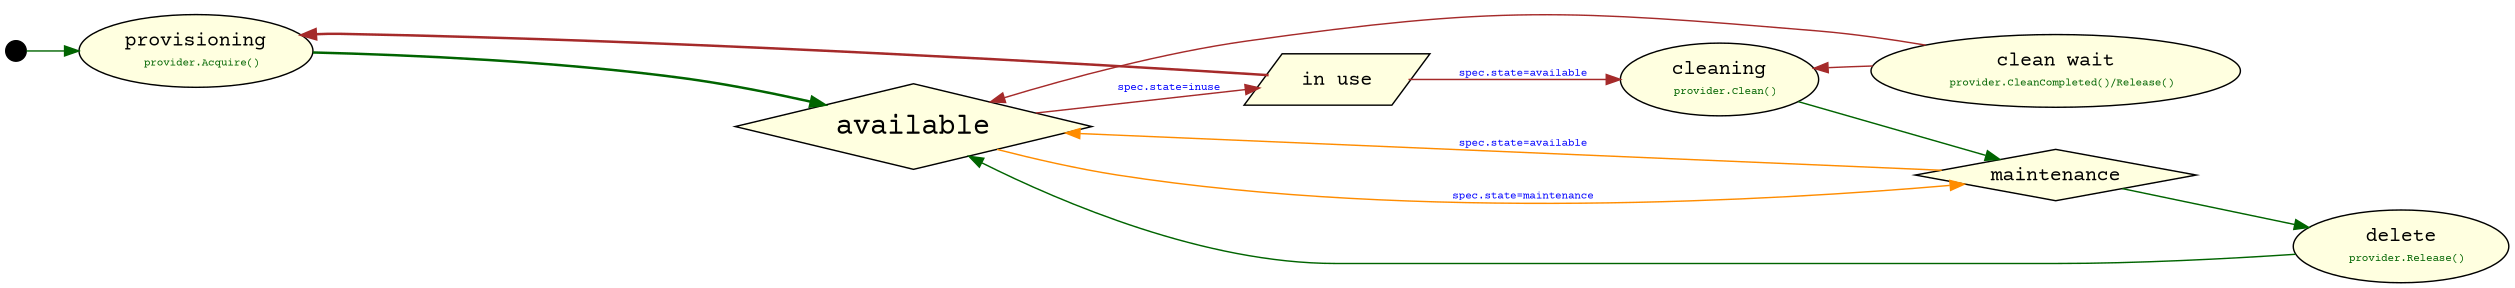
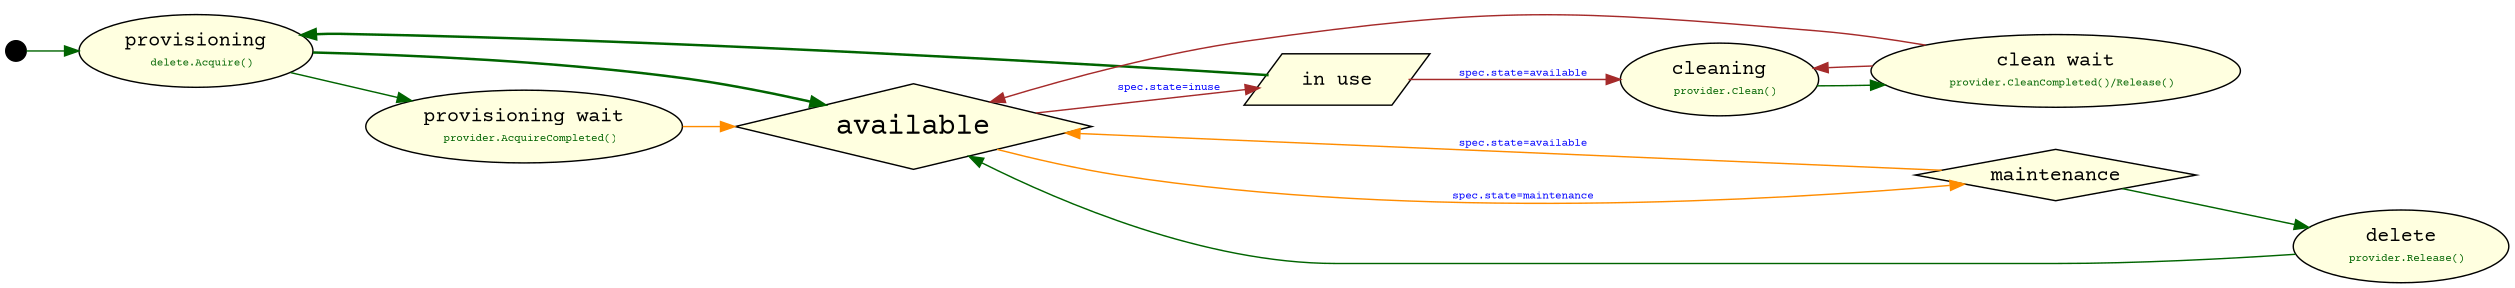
(793, 49) -> (793, 49)
(202, 62) -> (202, 62)
none -> (524, 127)
(1892, 129) -> (1844, 86)
